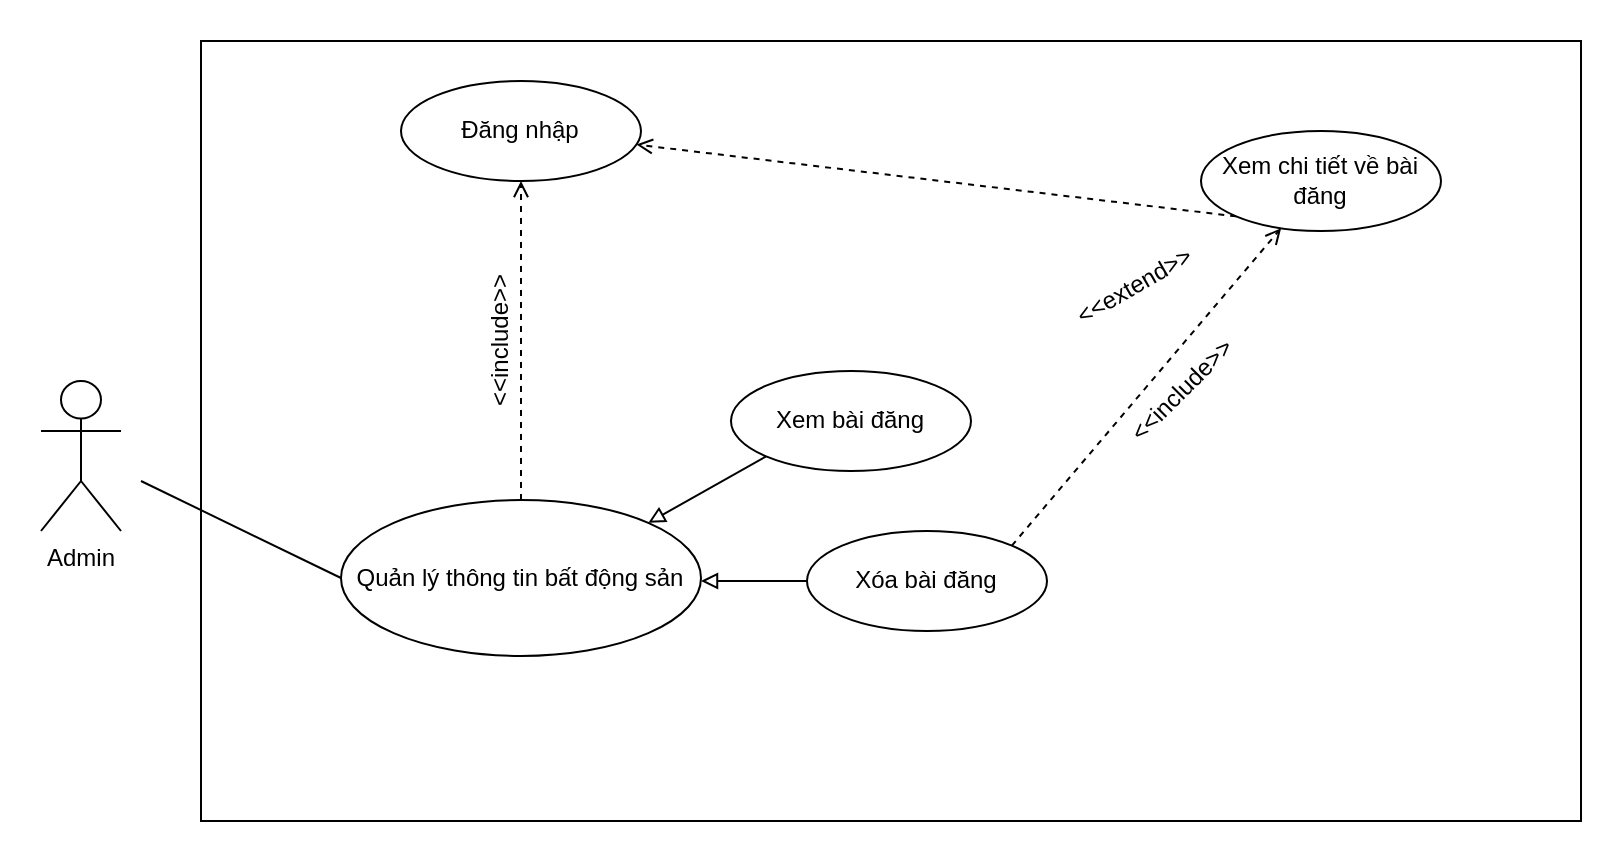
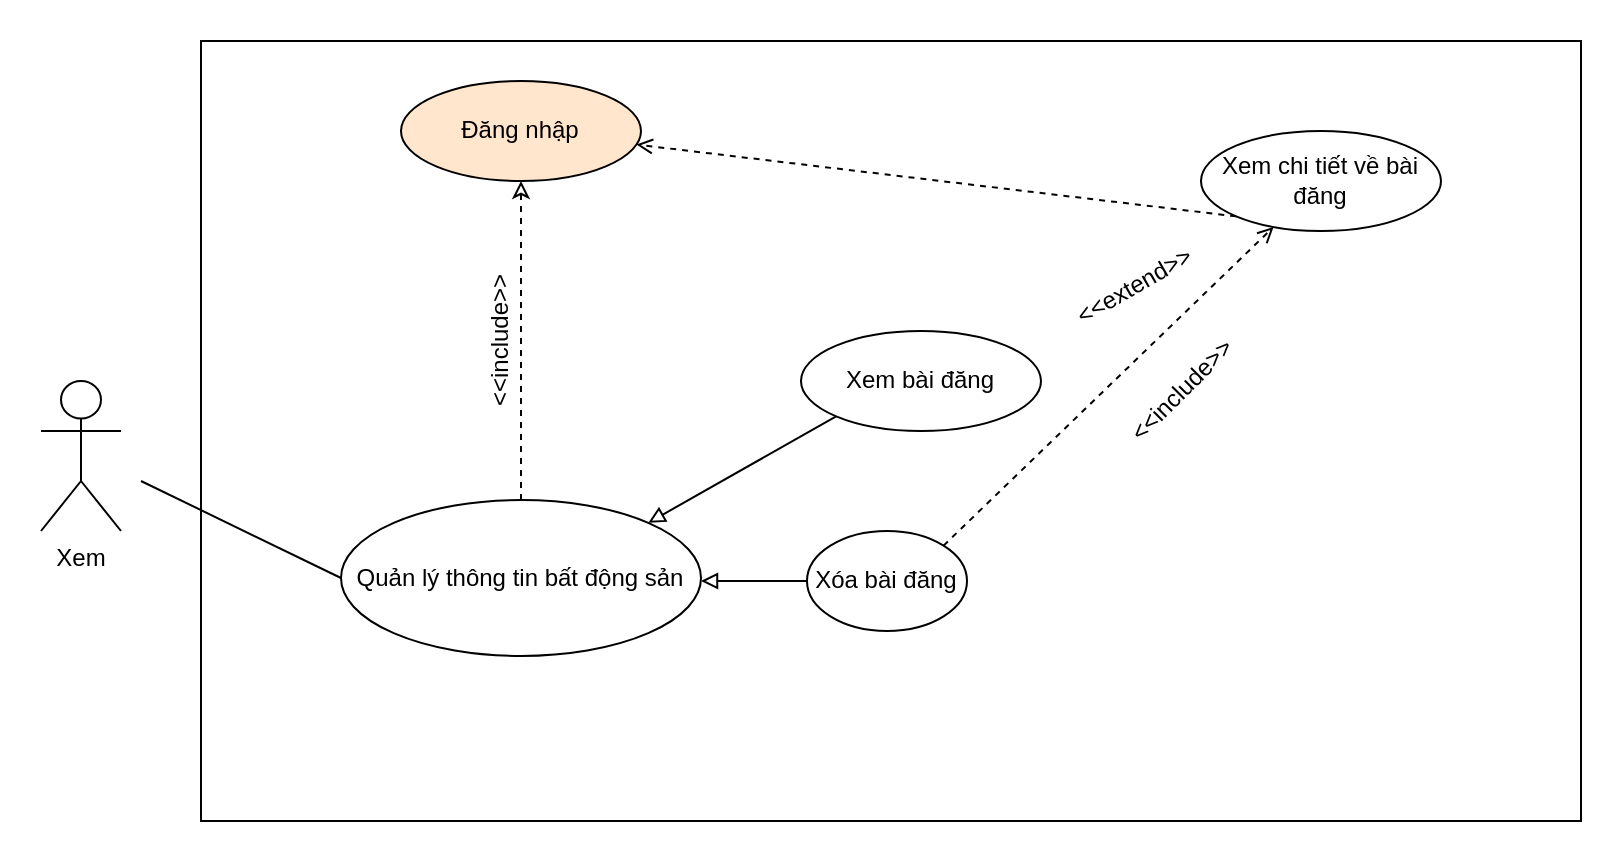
(521, 131) -> (521, 131)
(521, 191) -> (521, 196)
(851, 421) -> (921, 381)
(82, 559) -> (82, 559)
(927, 581) -> (887, 581)
